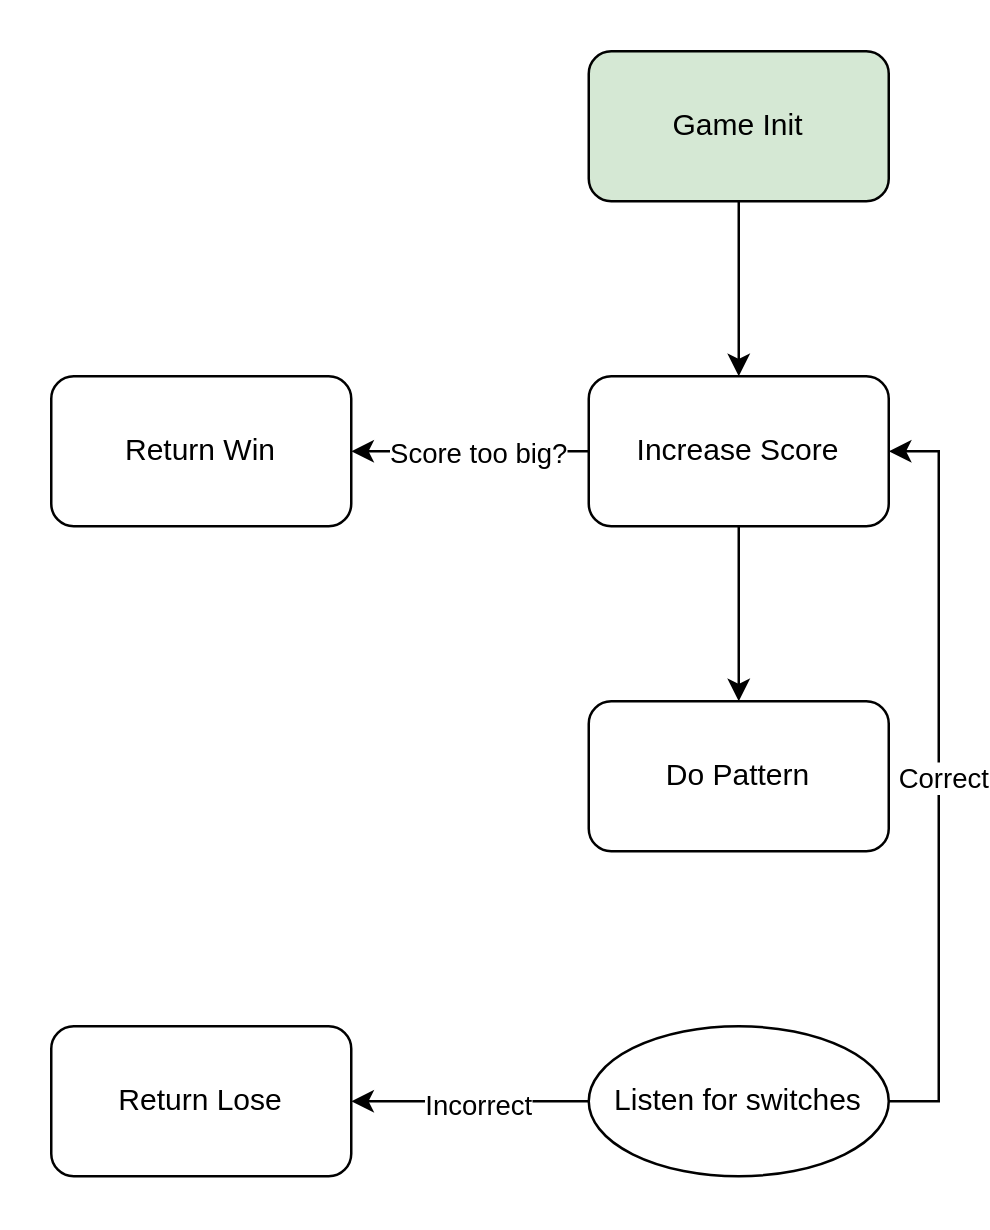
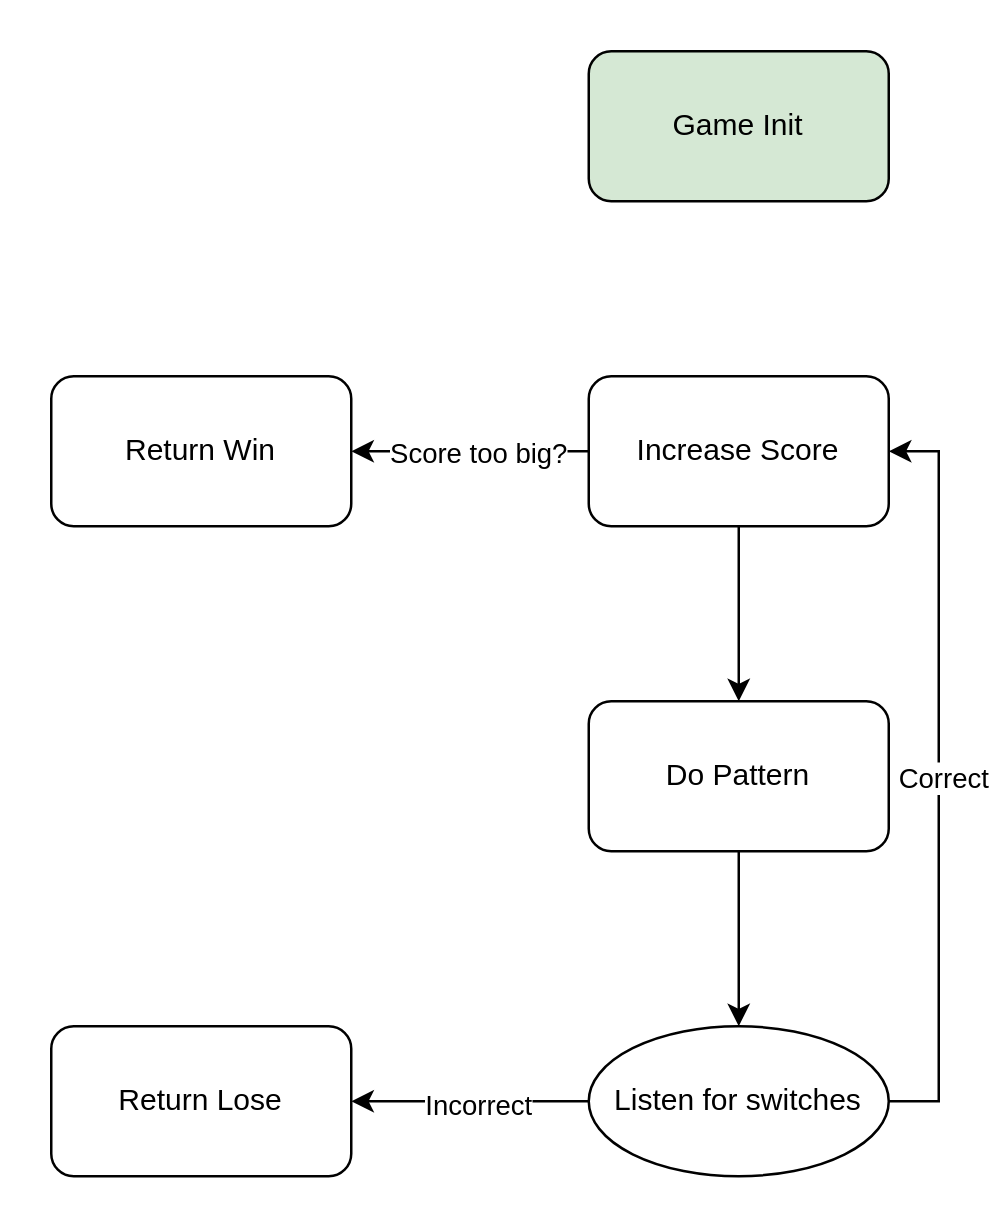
(739, 280) -> none
none -> (739, 930)
